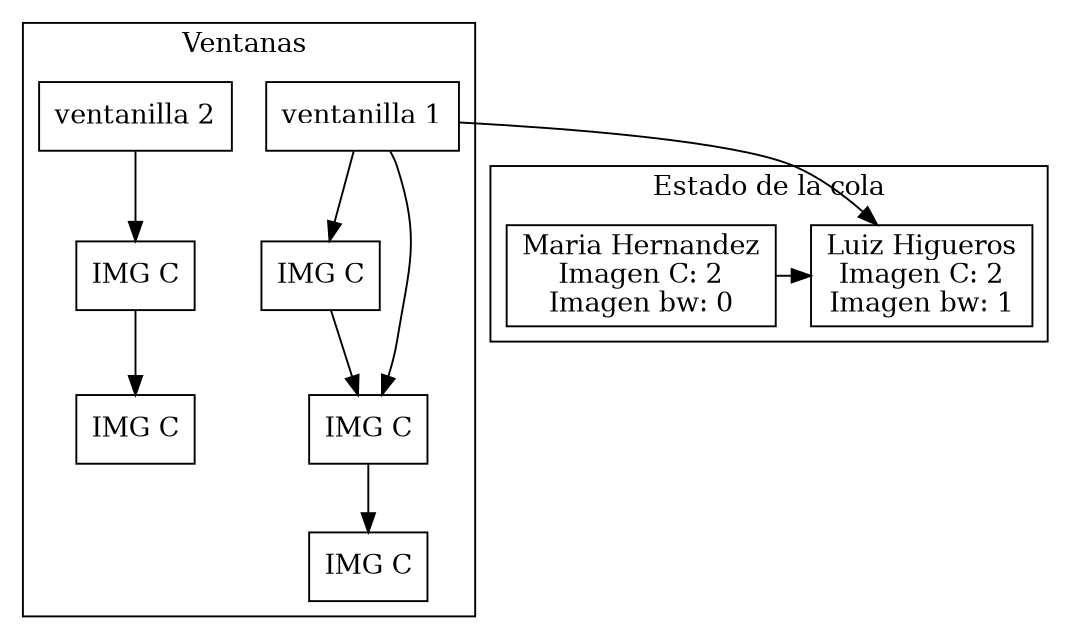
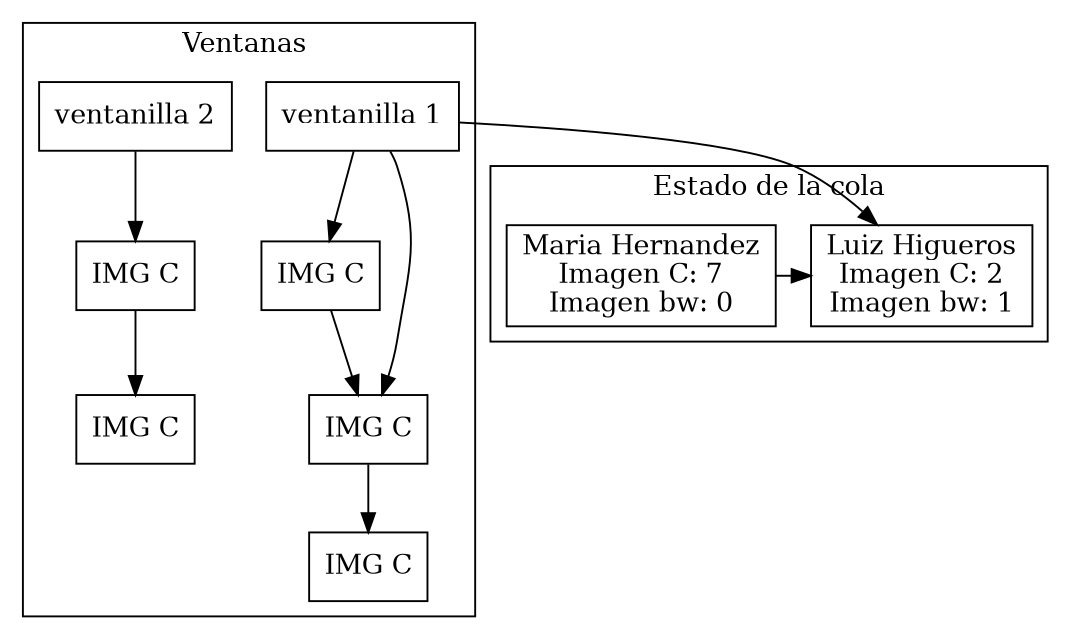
(641, 276) -> (641, 276)
